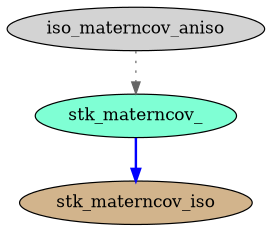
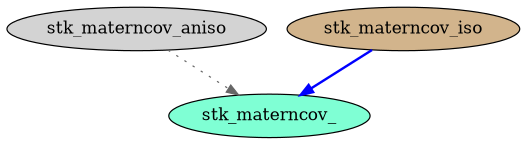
(136, 29) -> (137, 29)
(136, 153) -> (342, 69)
